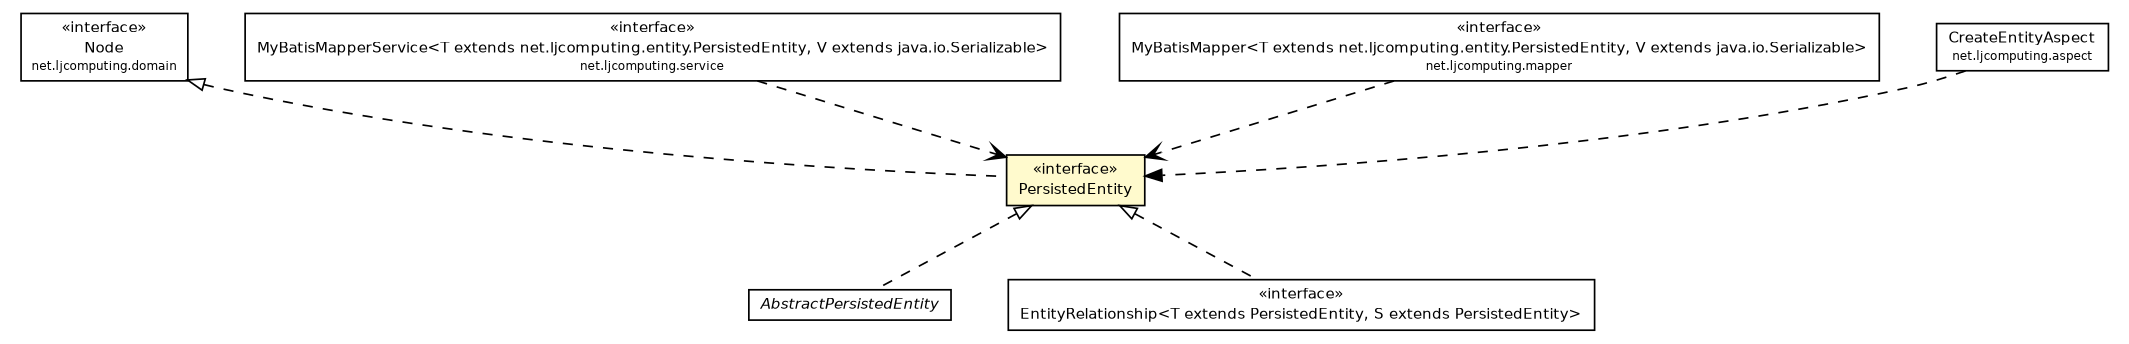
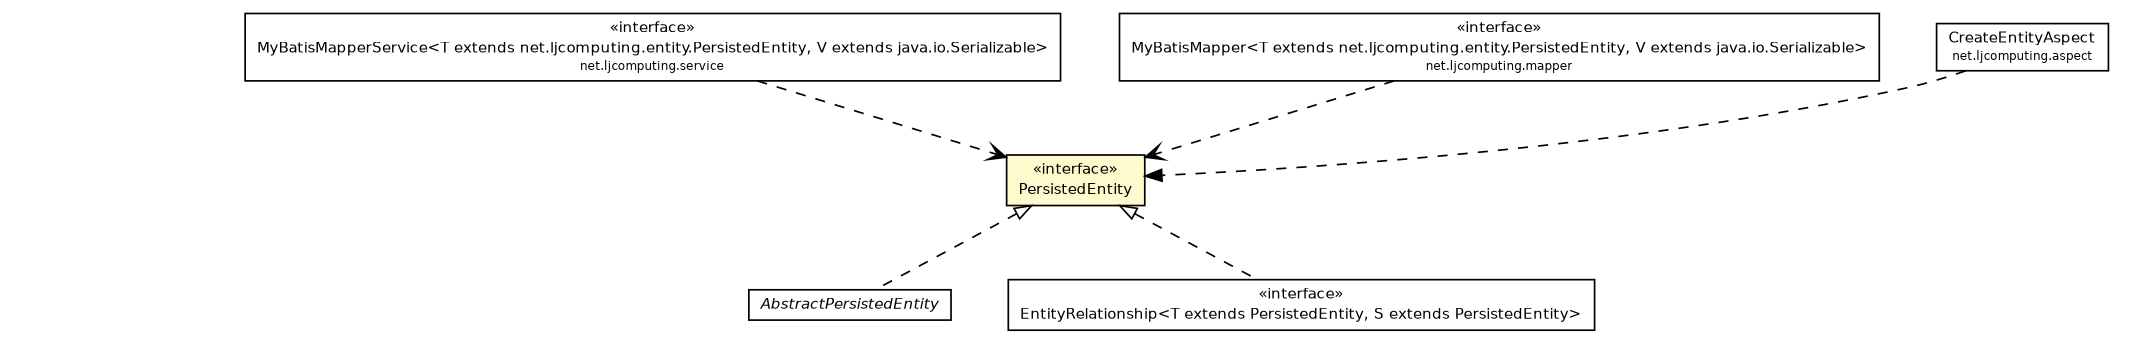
(104, 47) -> none
